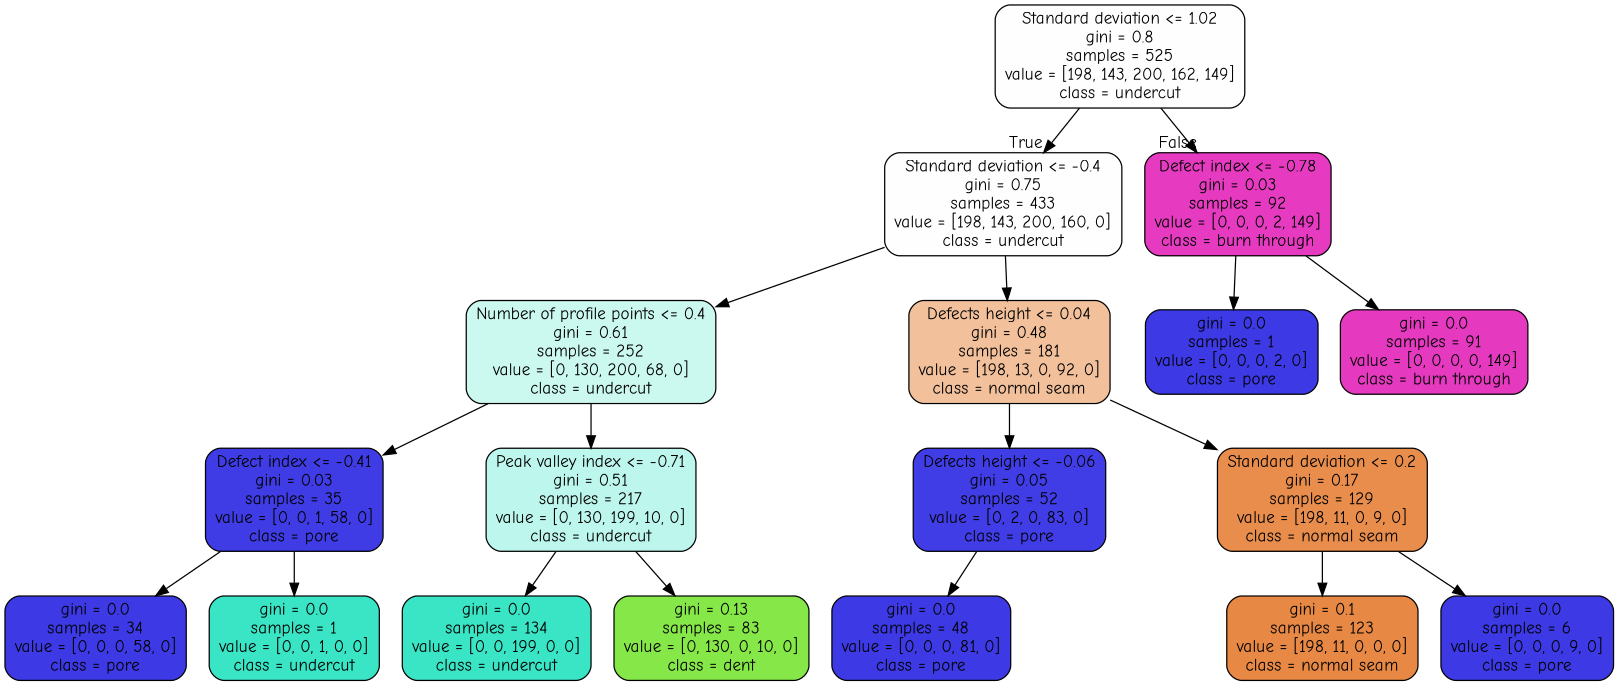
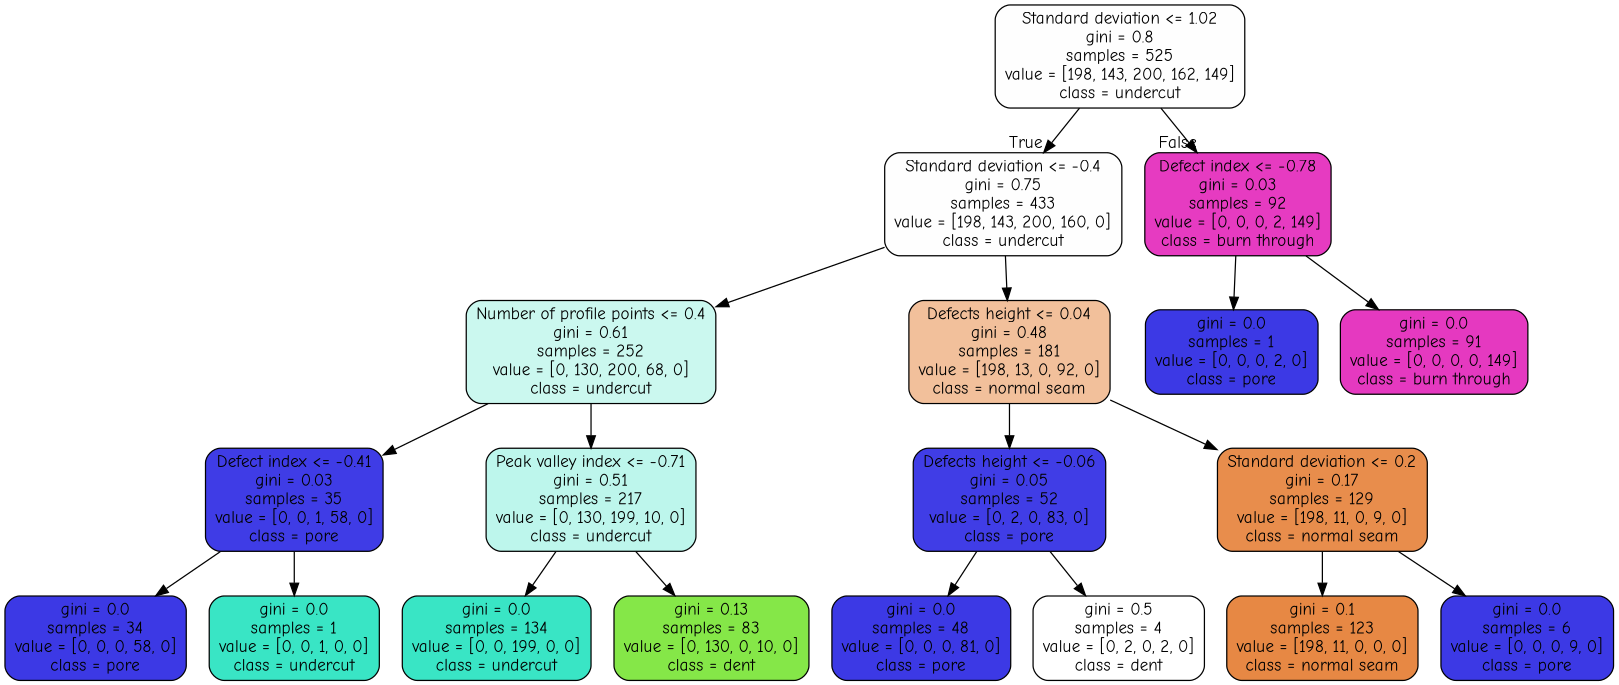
none -> (1119, 638)
